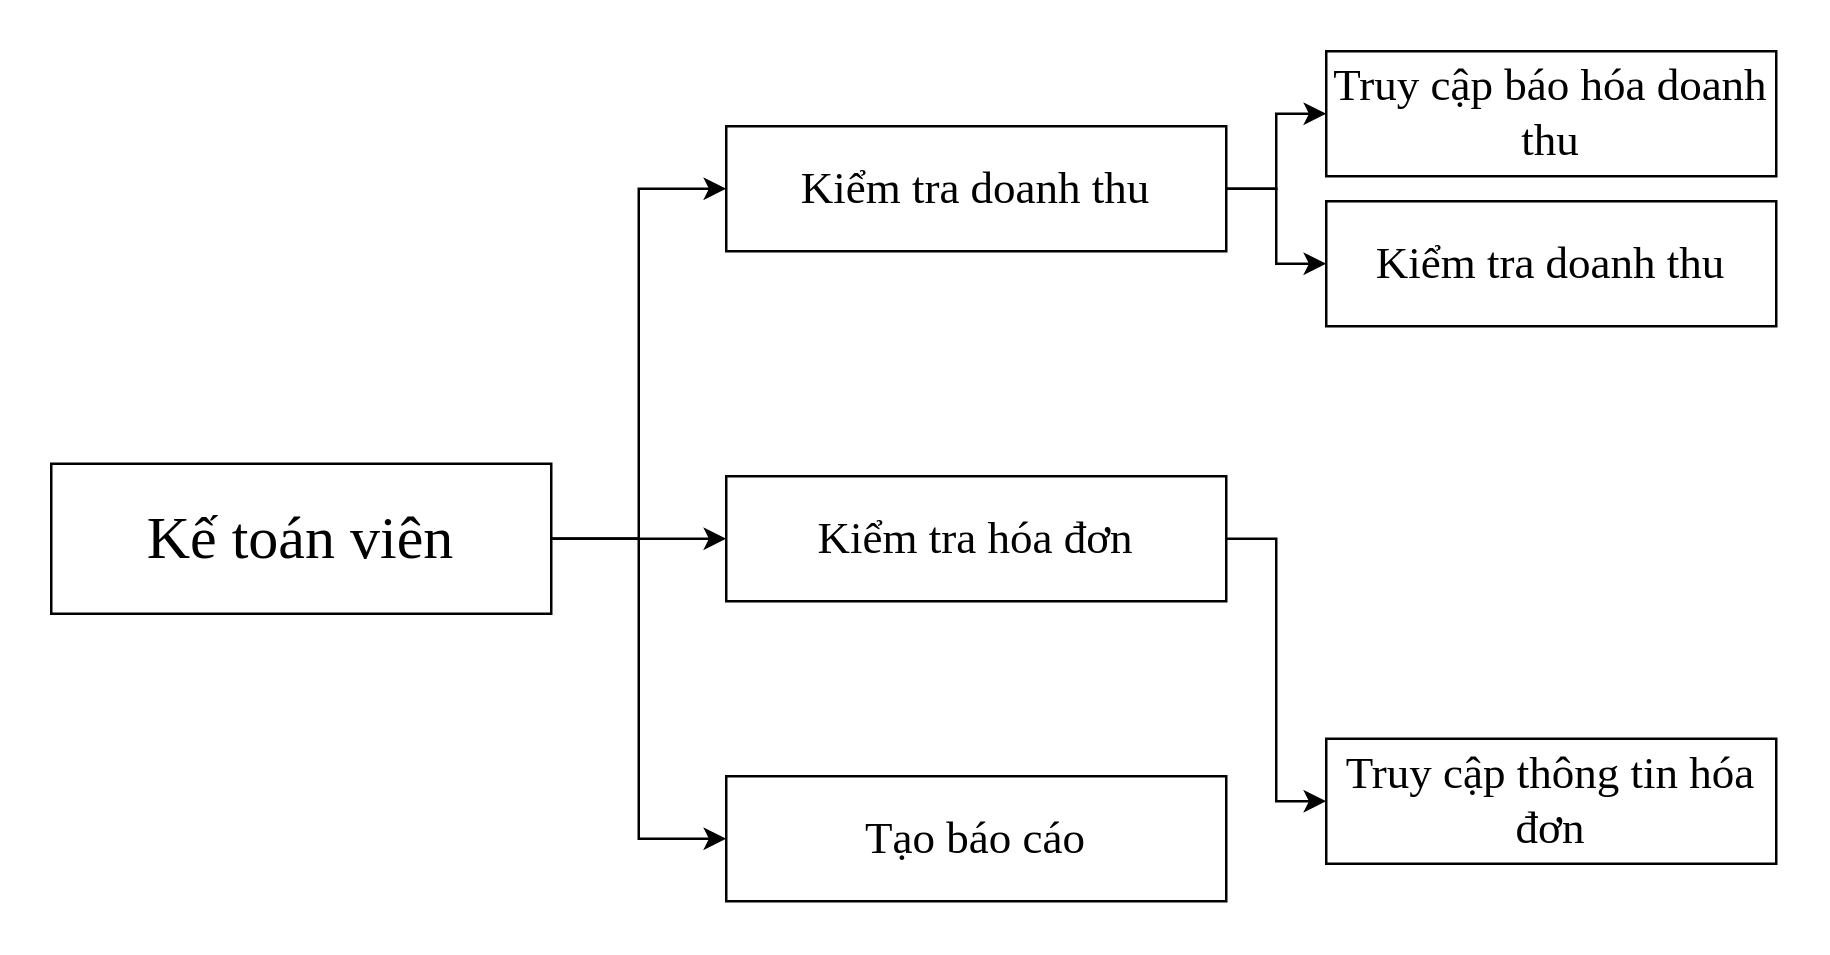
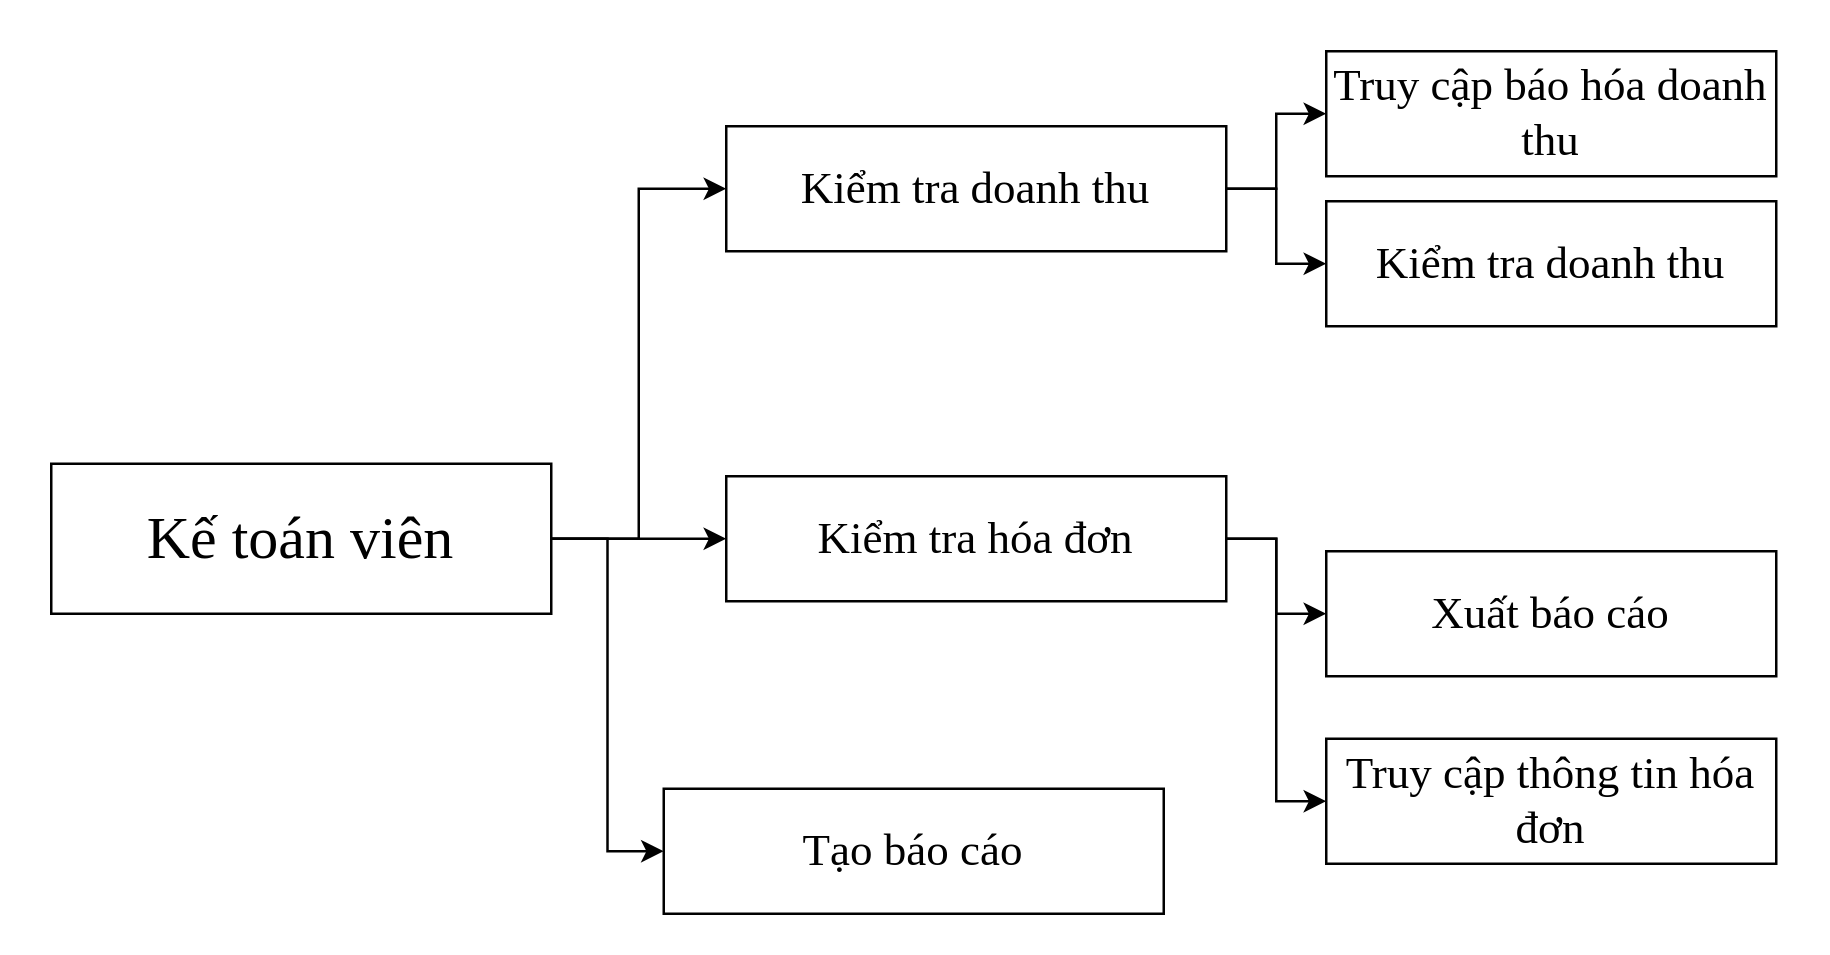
none -> (1295, 614)
none -> (1551, 614)
(976, 839) -> (914, 851)
